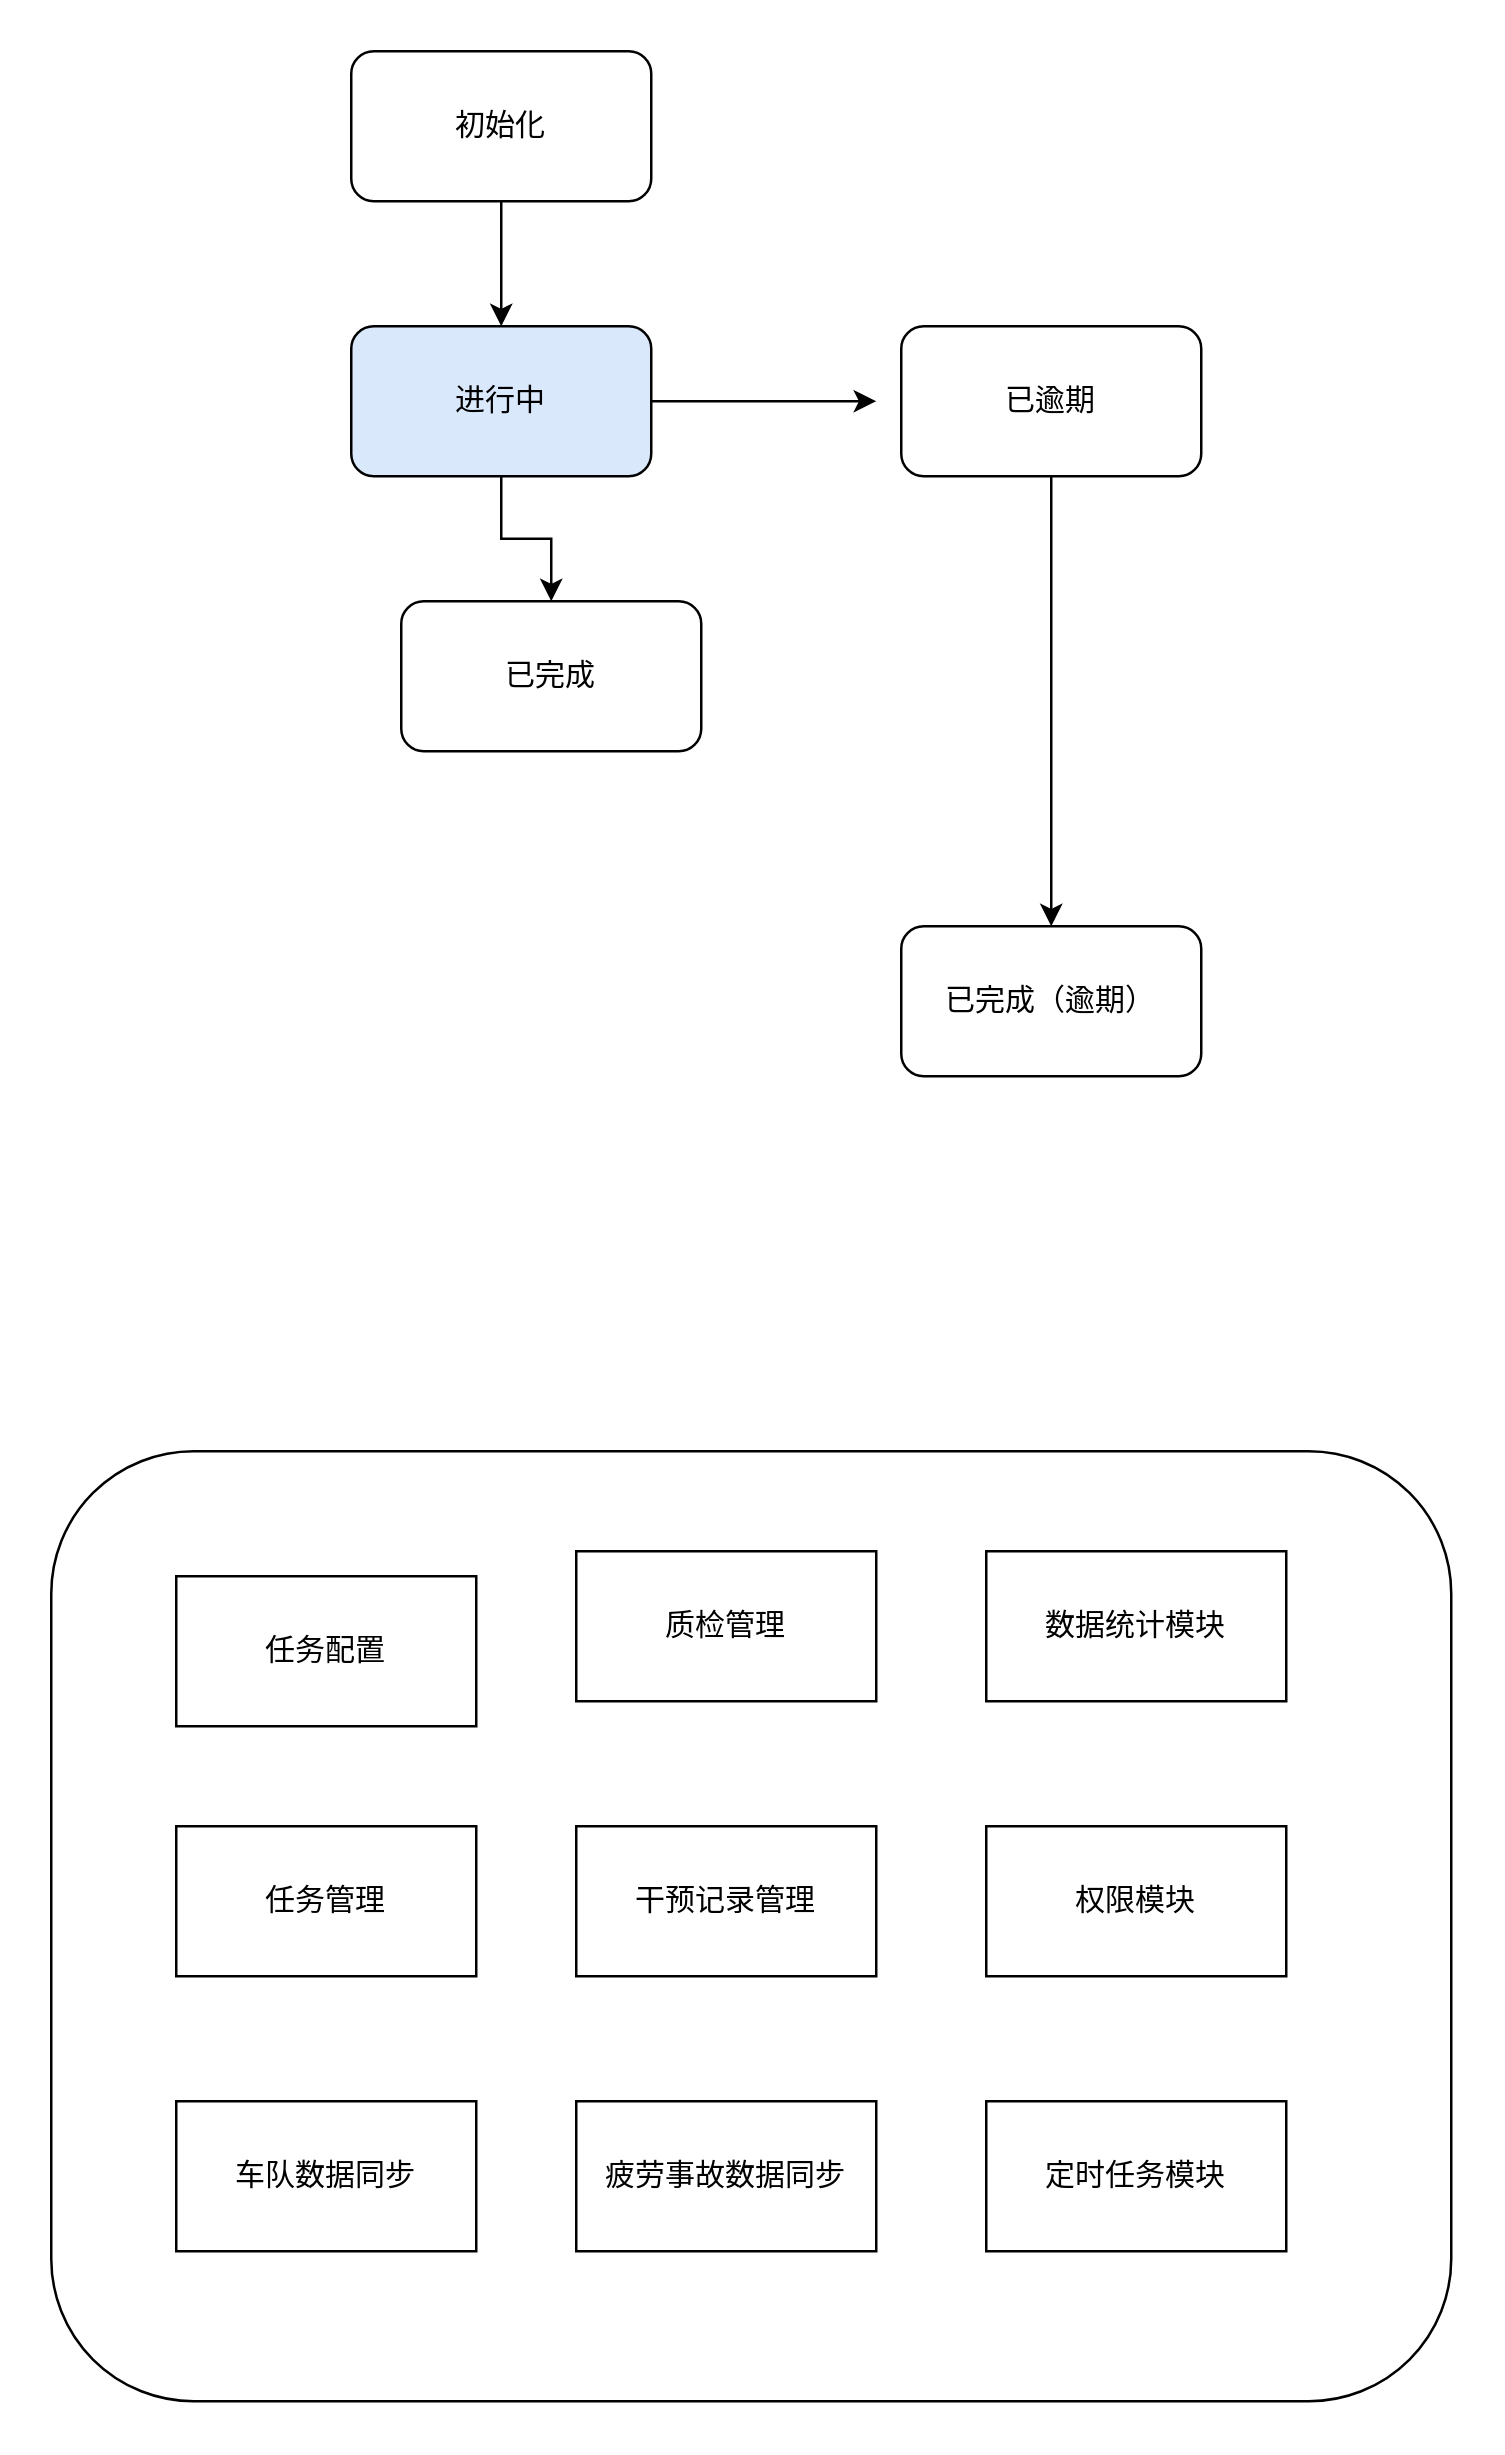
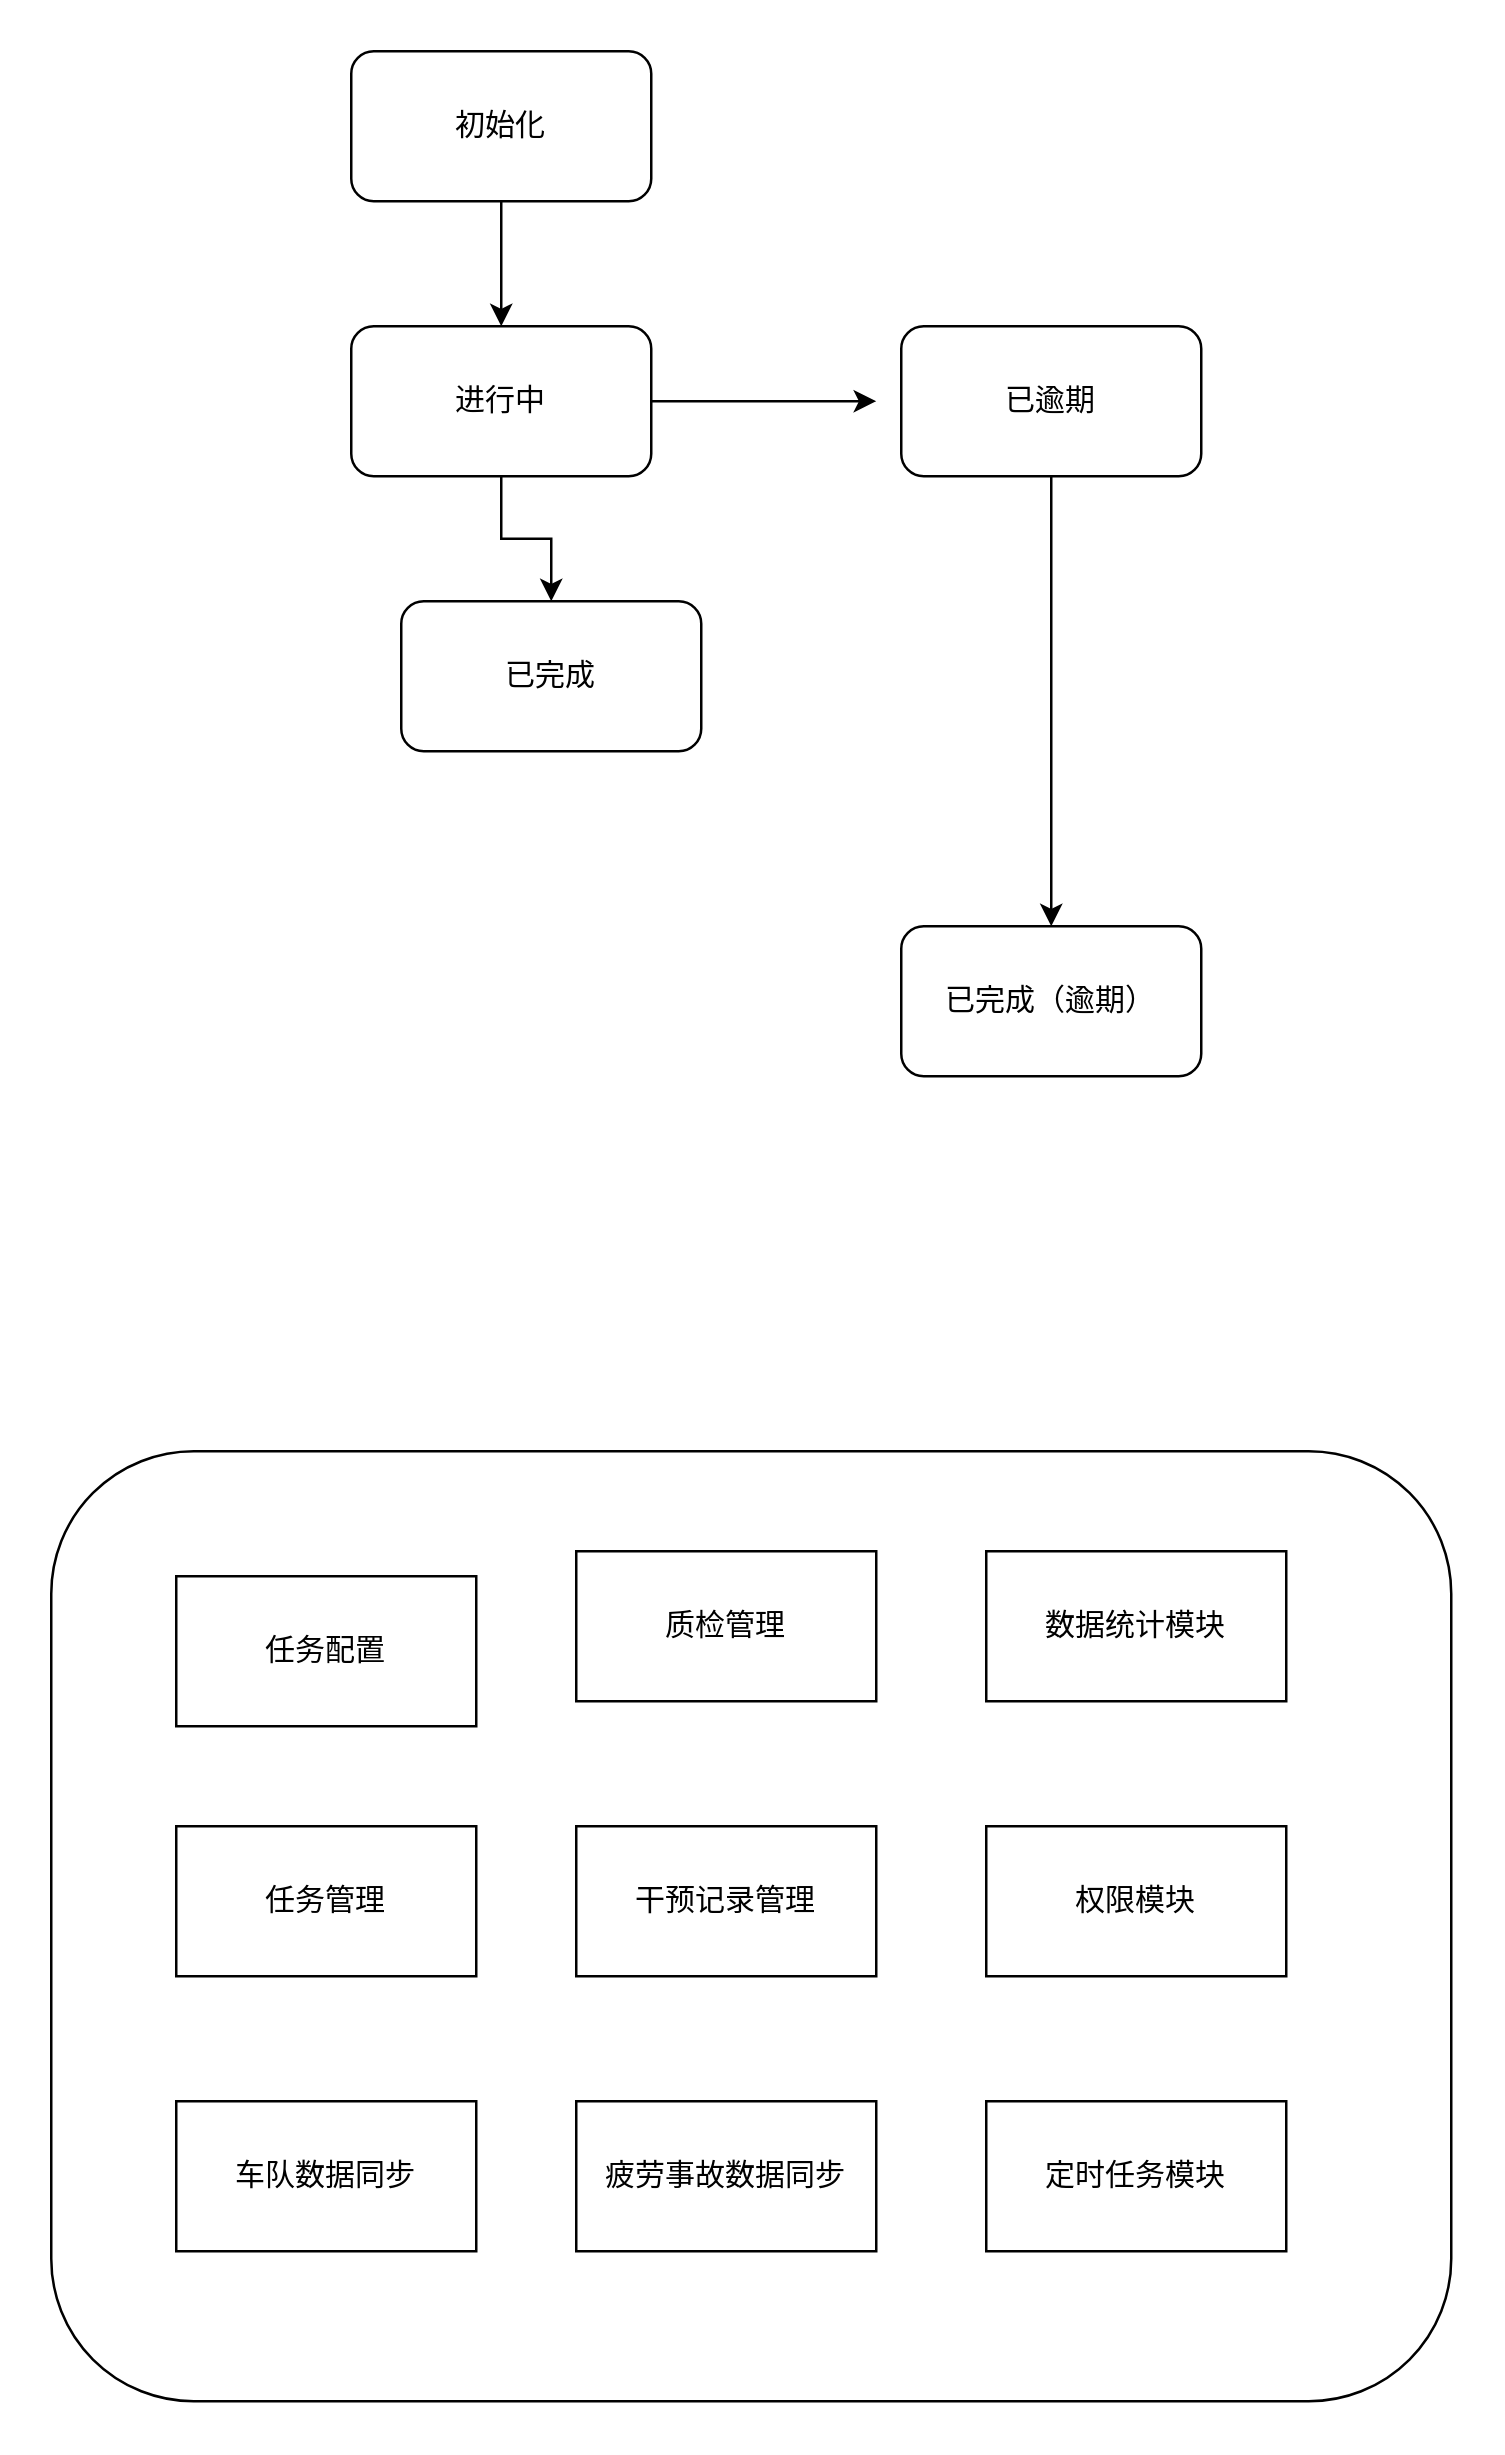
(501, 401) -> (501, 401)
